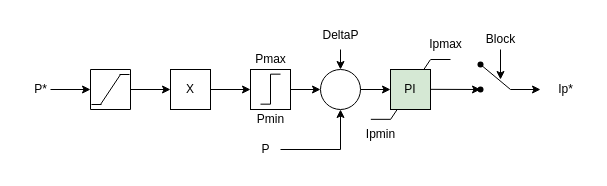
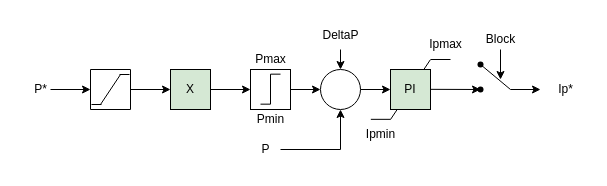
(191, 90) -> (191, 90)
